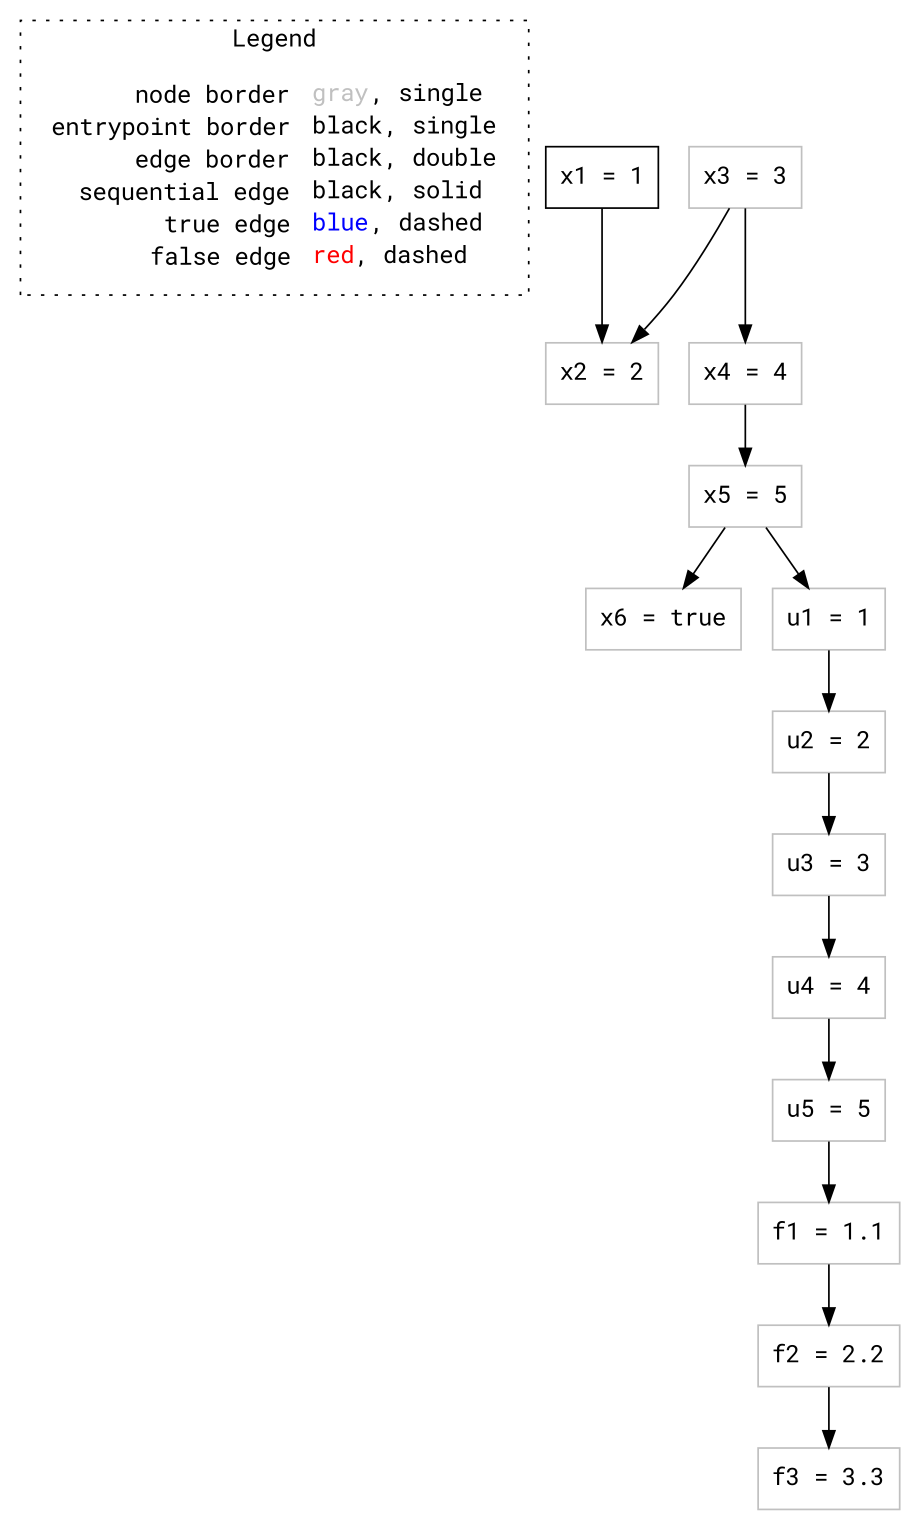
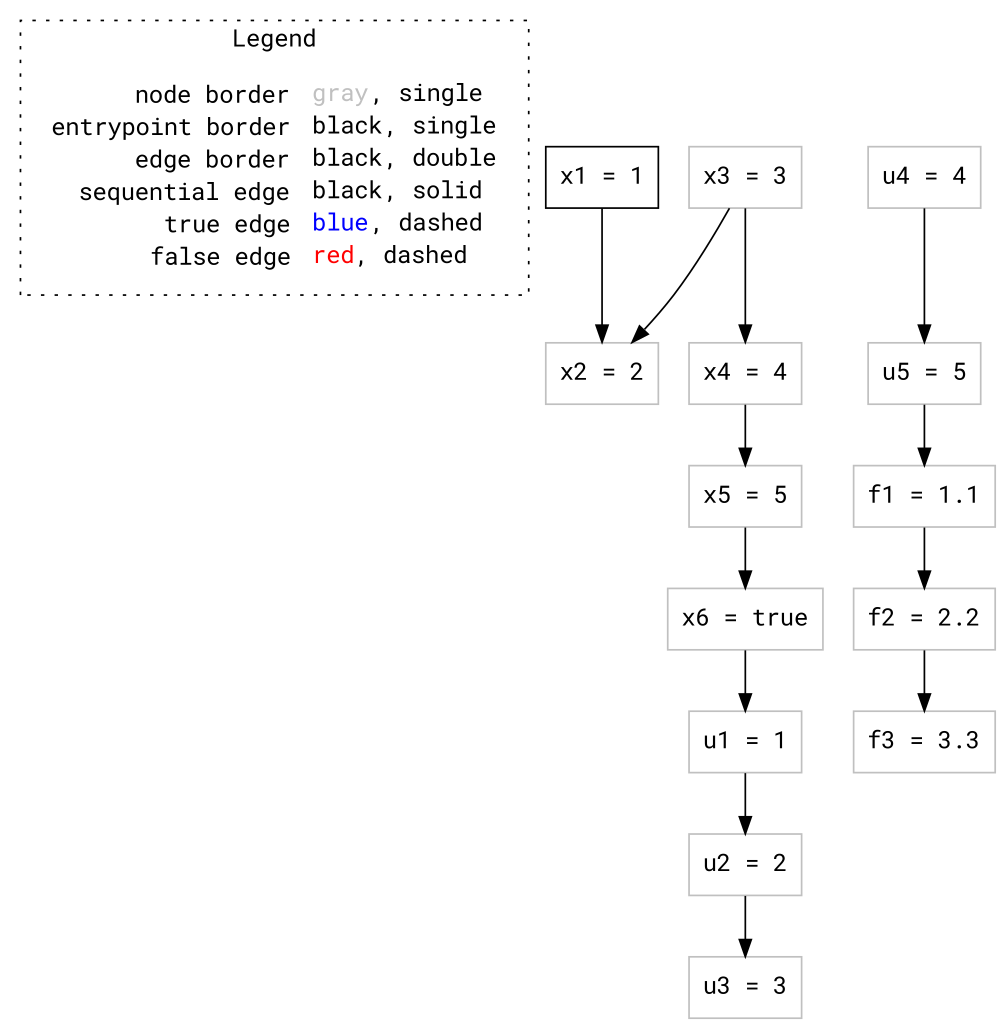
(782, 551) -> (745, 672)
(829, 918) -> none
